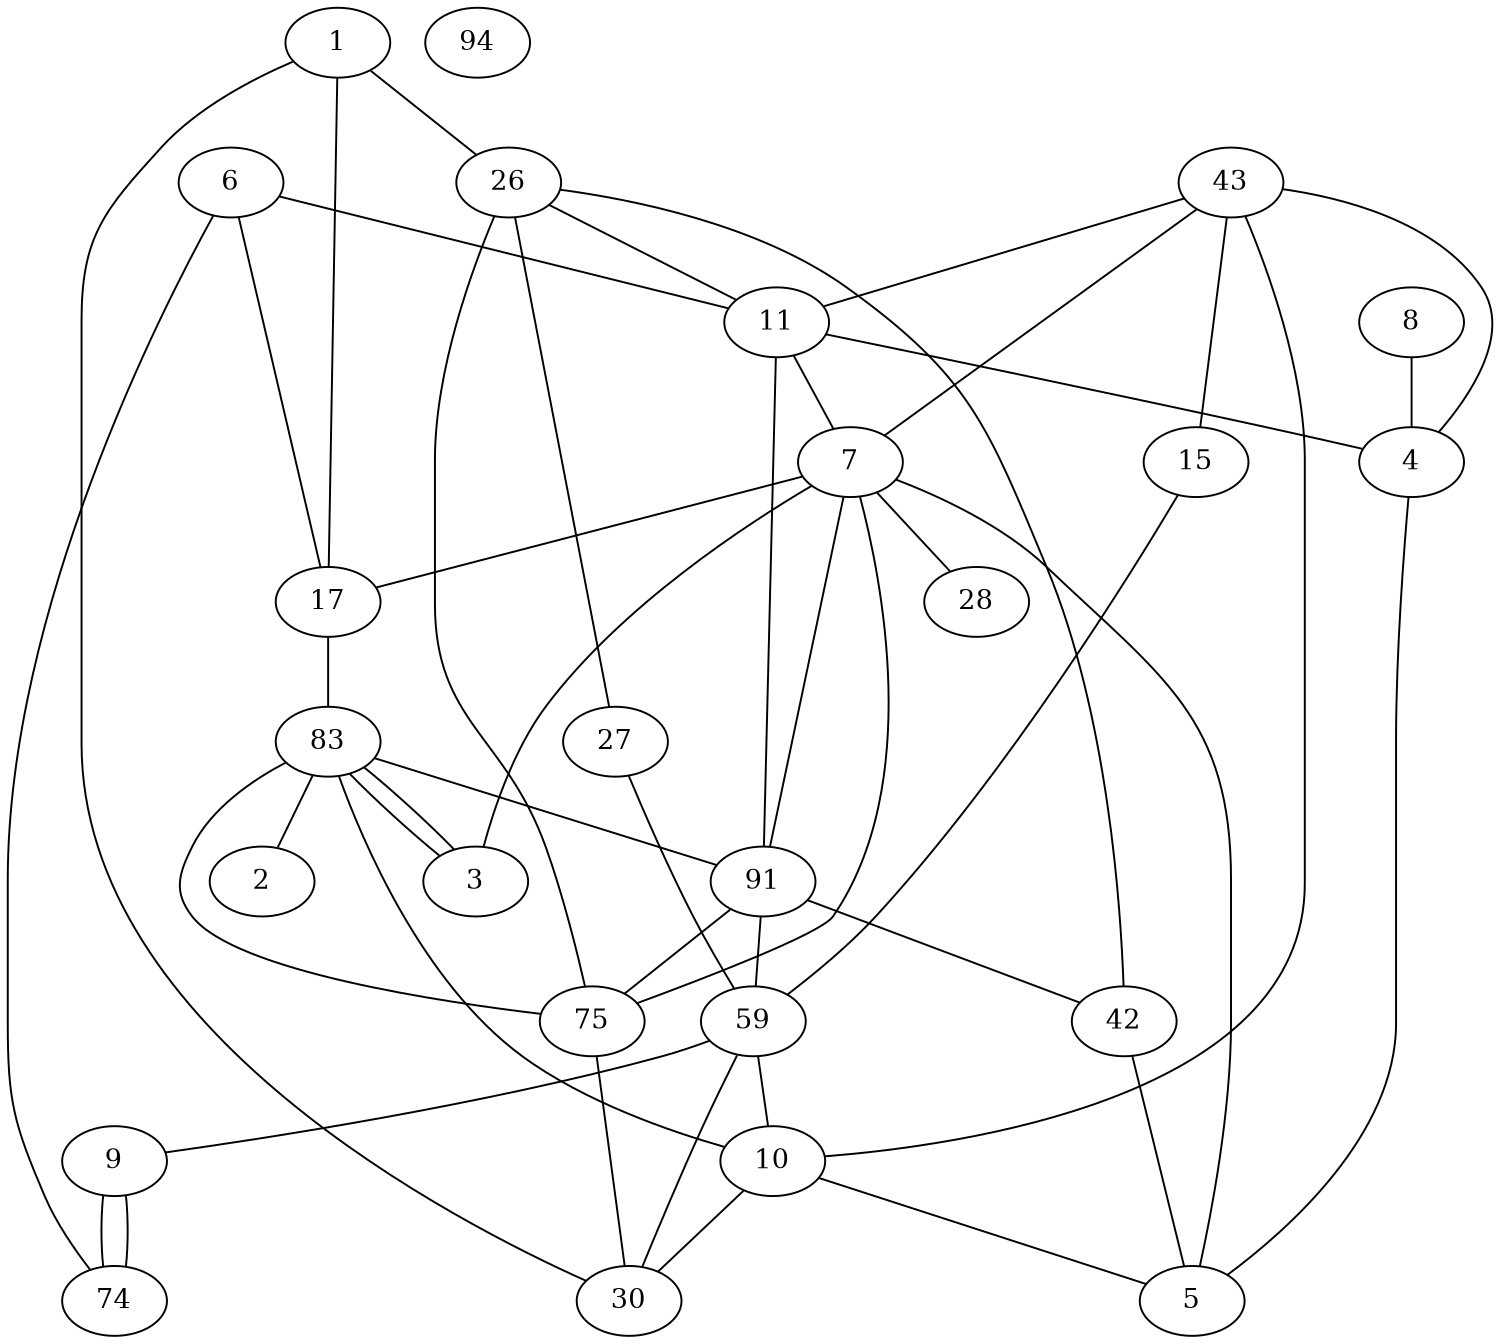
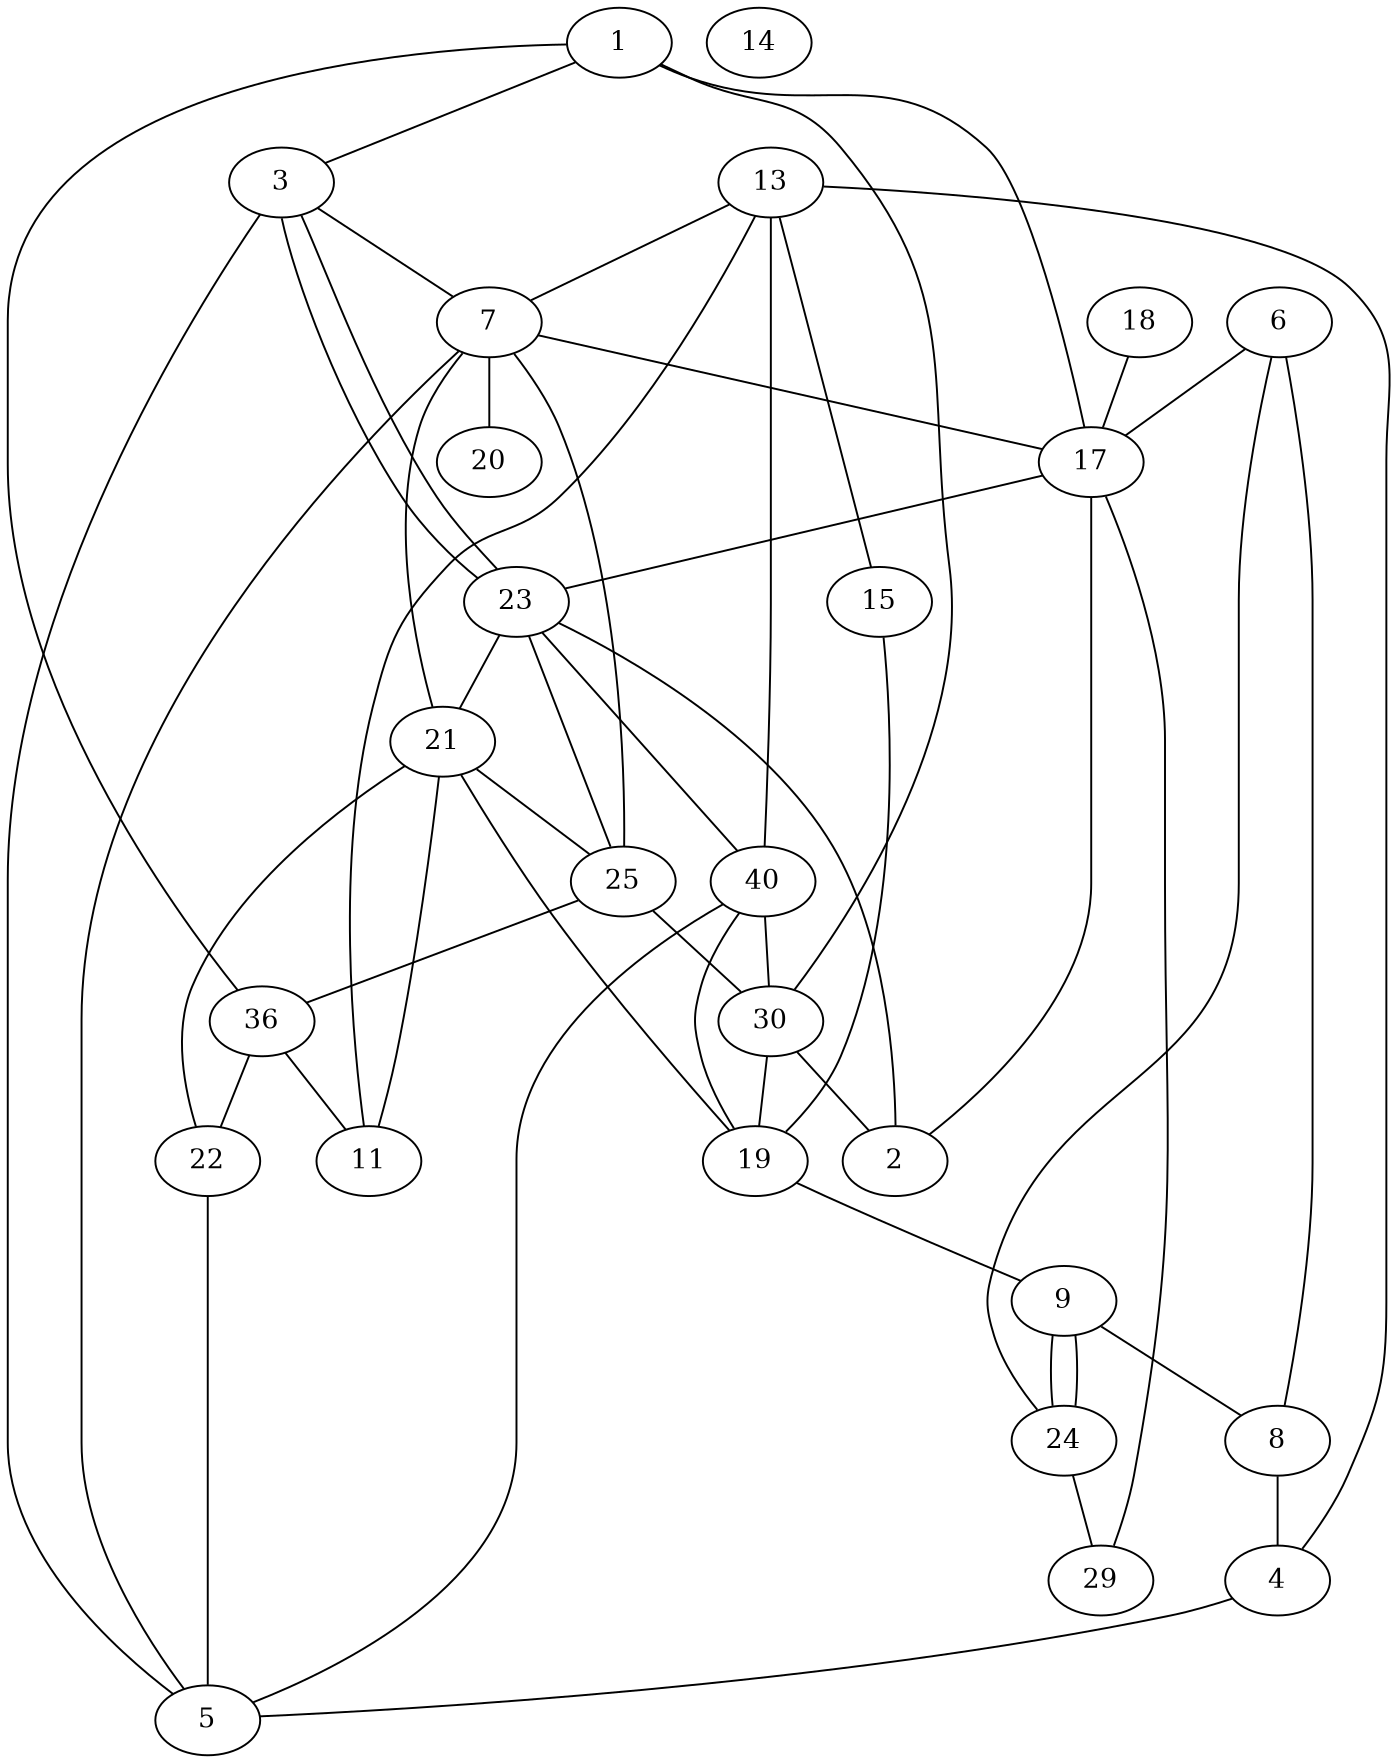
(478, 43) -> (759, 43)
none -> (450, 113)
(509, 183) -> (262, 1021)
(1231, 183) -> (771, 183)
(504, 252) -> (1313, 882)
none -> (1140, 322)
(1094, 390) -> none
(814, 392) -> none
(977, 602) -> (489, 462)
(328, 742) -> (516, 602)
(616, 742) -> none
none -> (1091, 844)
(763, 882) -> (443, 742)
none -> (8, 956)
(592, 1021) -> (623, 882)
(753, 1021) -> (755, 1161)
(1124, 1021) -> (208, 1161)
none -> (835, 1093)
(773, 1161) -> (763, 882)
(115, 1301) -> (1064, 1441)
none -> (1171, 1371)
none -> (1101, 1581)
